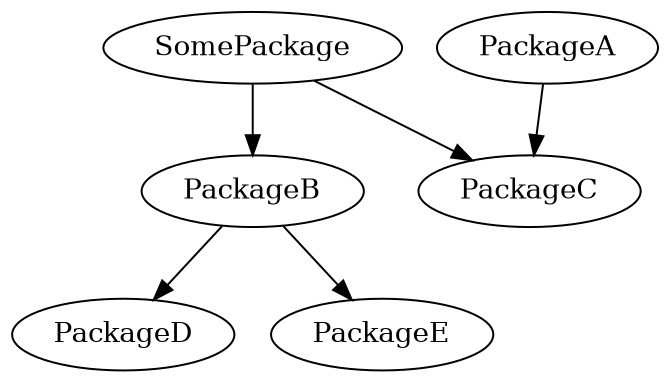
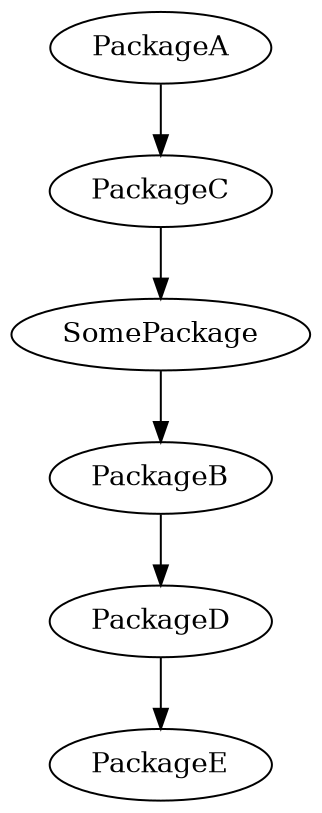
(384, 116) -> (161, 253)
(311, 256) -> (161, 683)
